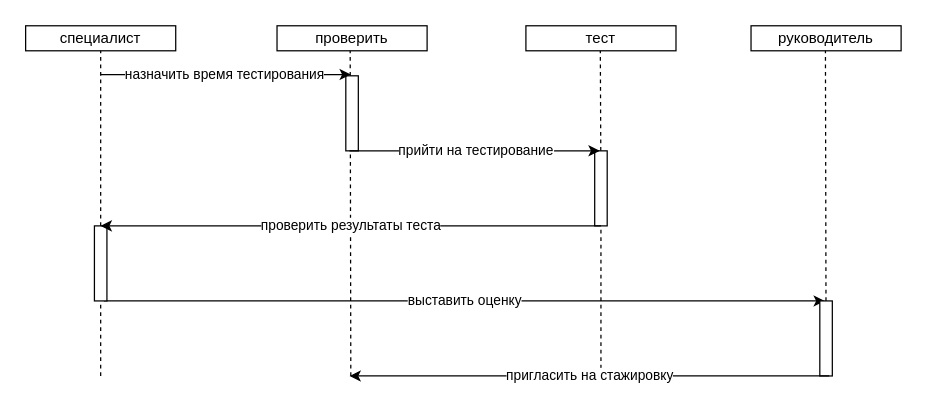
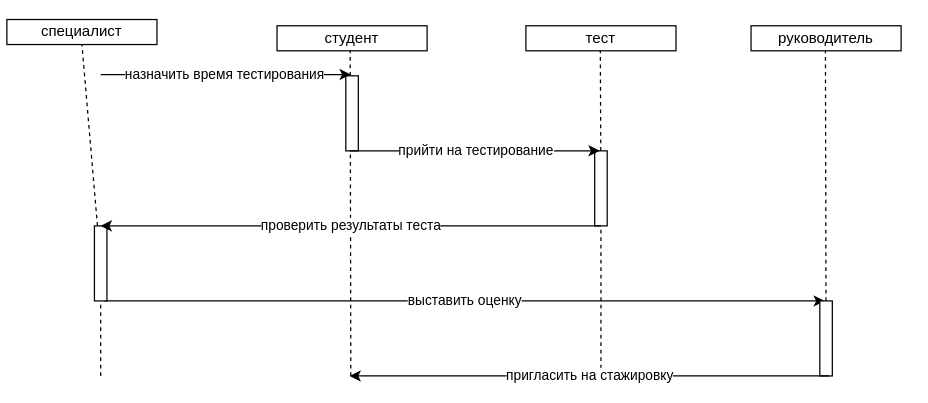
(101, 38) -> (82, 32)
(352, 38) -> (352, 38)
